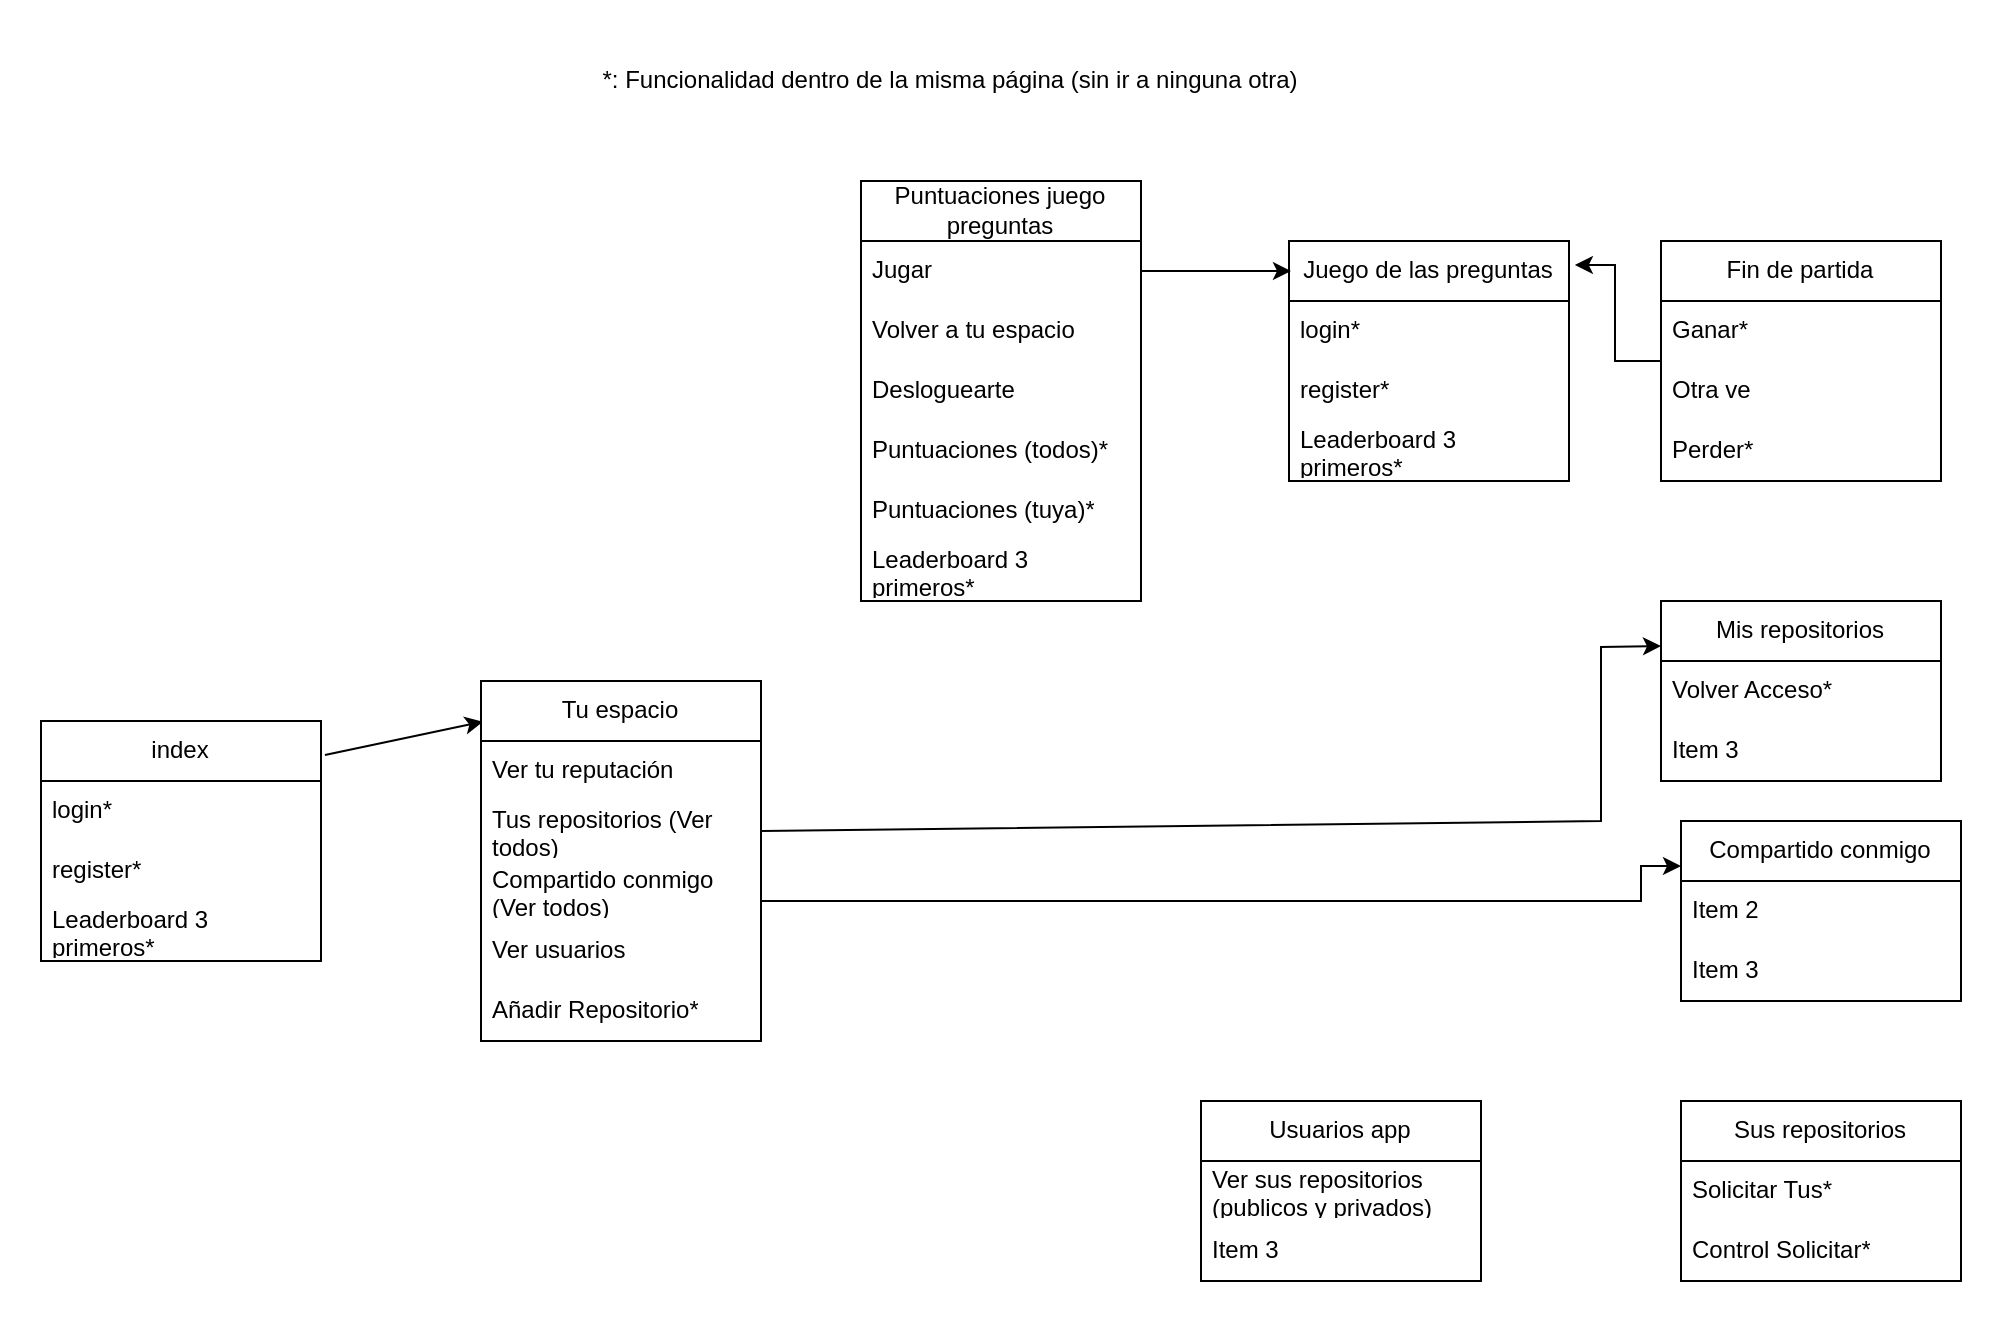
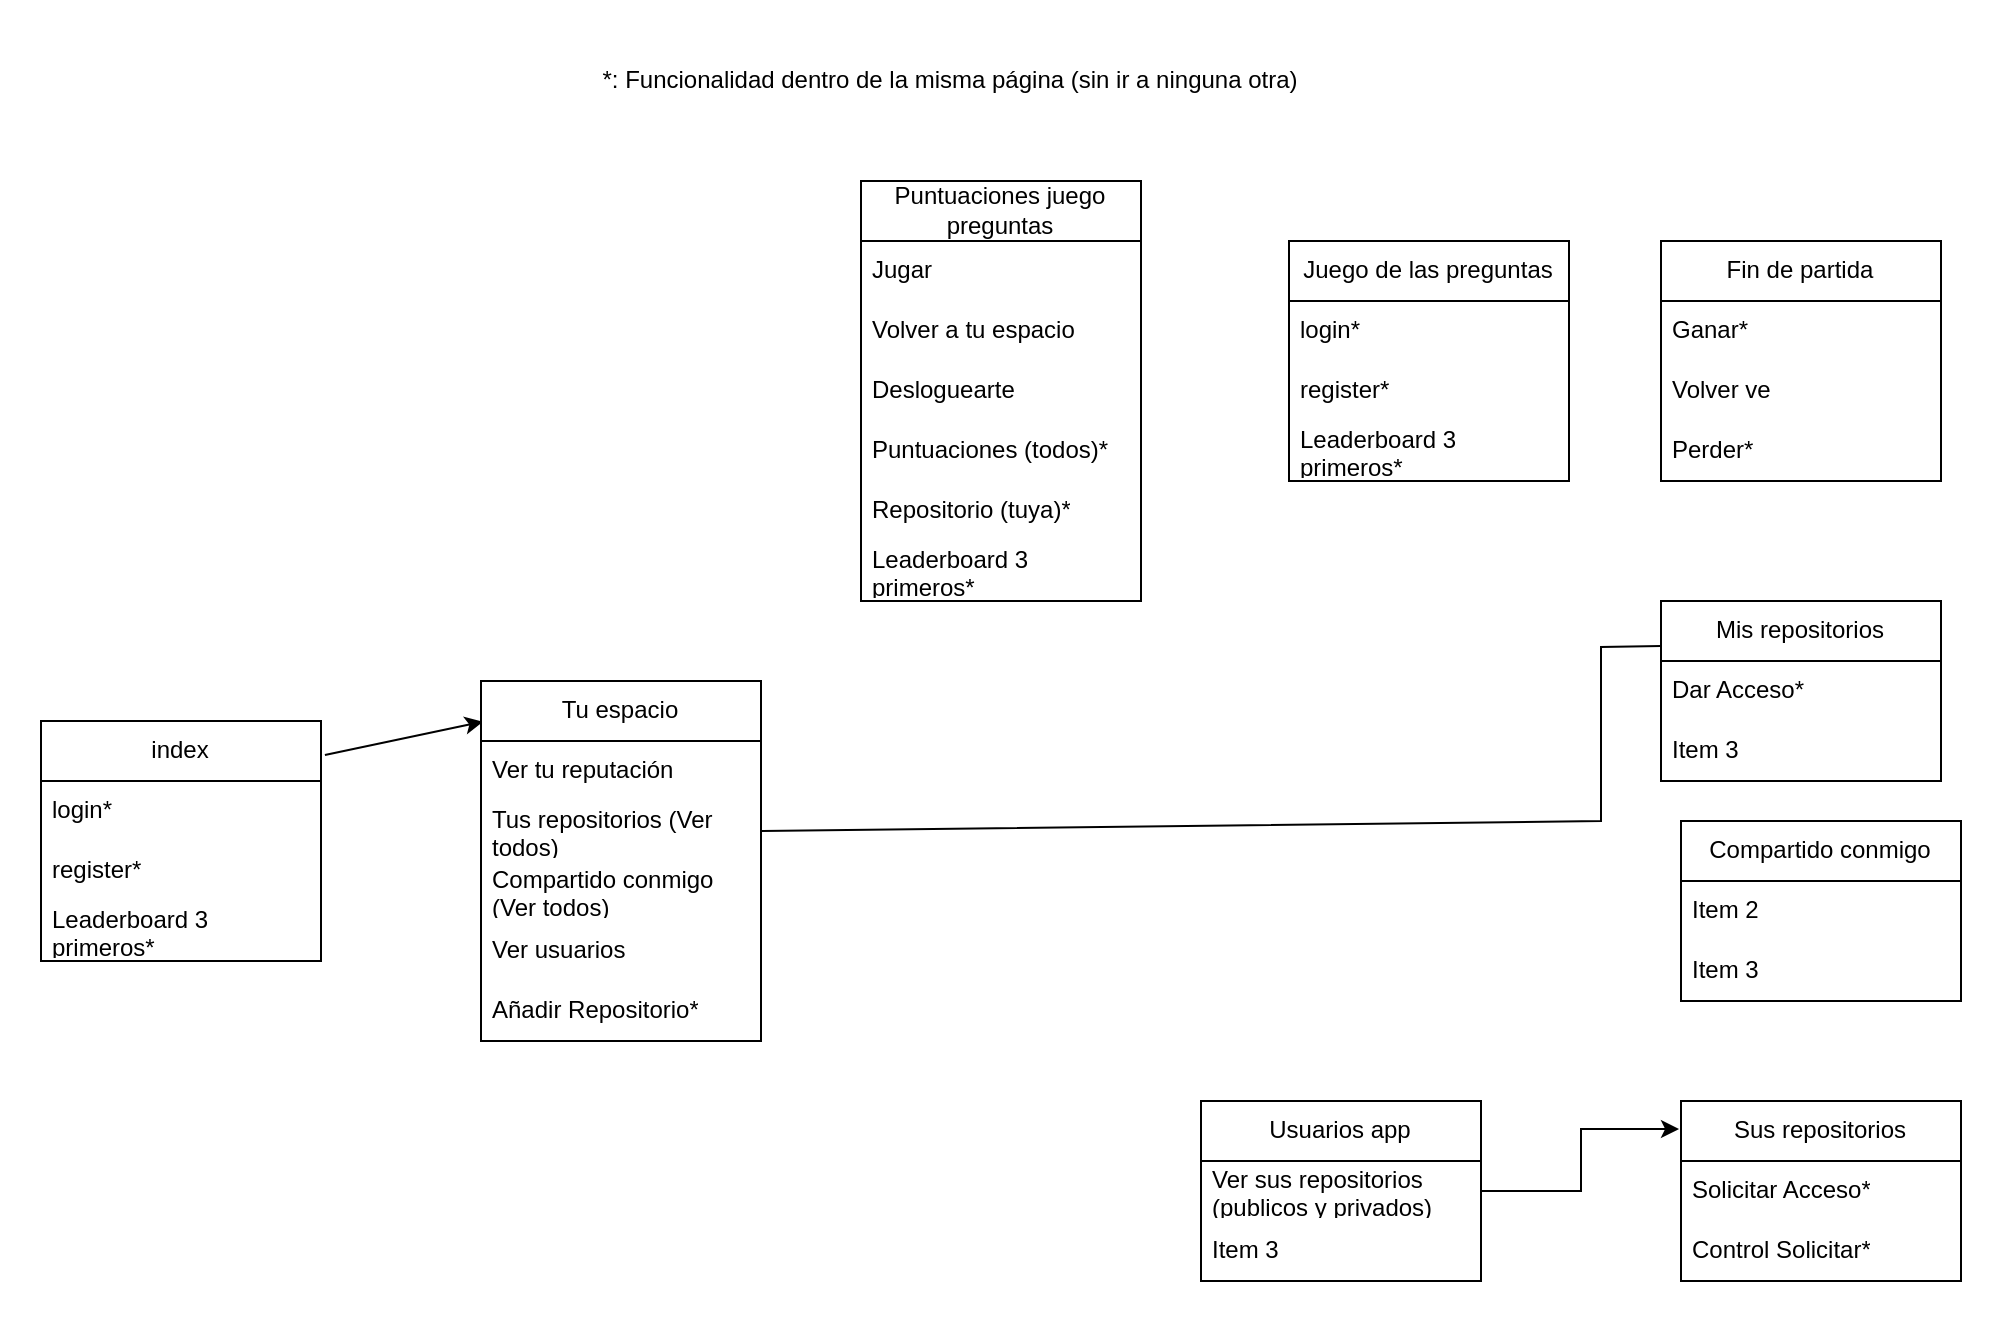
(1211, 271) -> none
(1615, 321) -> none
(1717, 391) -> (1727, 391)
(1001, 511) -> (991, 511)
(1646, 646) -> (1651, 646)
(1761, 691) -> (1744, 691)
(1233, 901) -> none
none -> (1581, 1166)
(1775, 1191) -> (1795, 1191)
